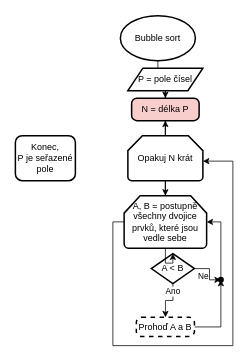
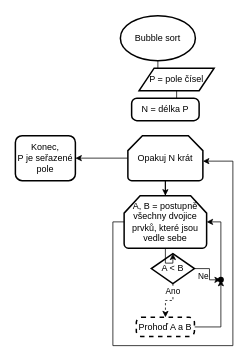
(165, 79) -> (177, 79)
(165, 109) -> (165, 109)
(165, 125) -> (82, 158)
(165, 301) -> (165, 301)
